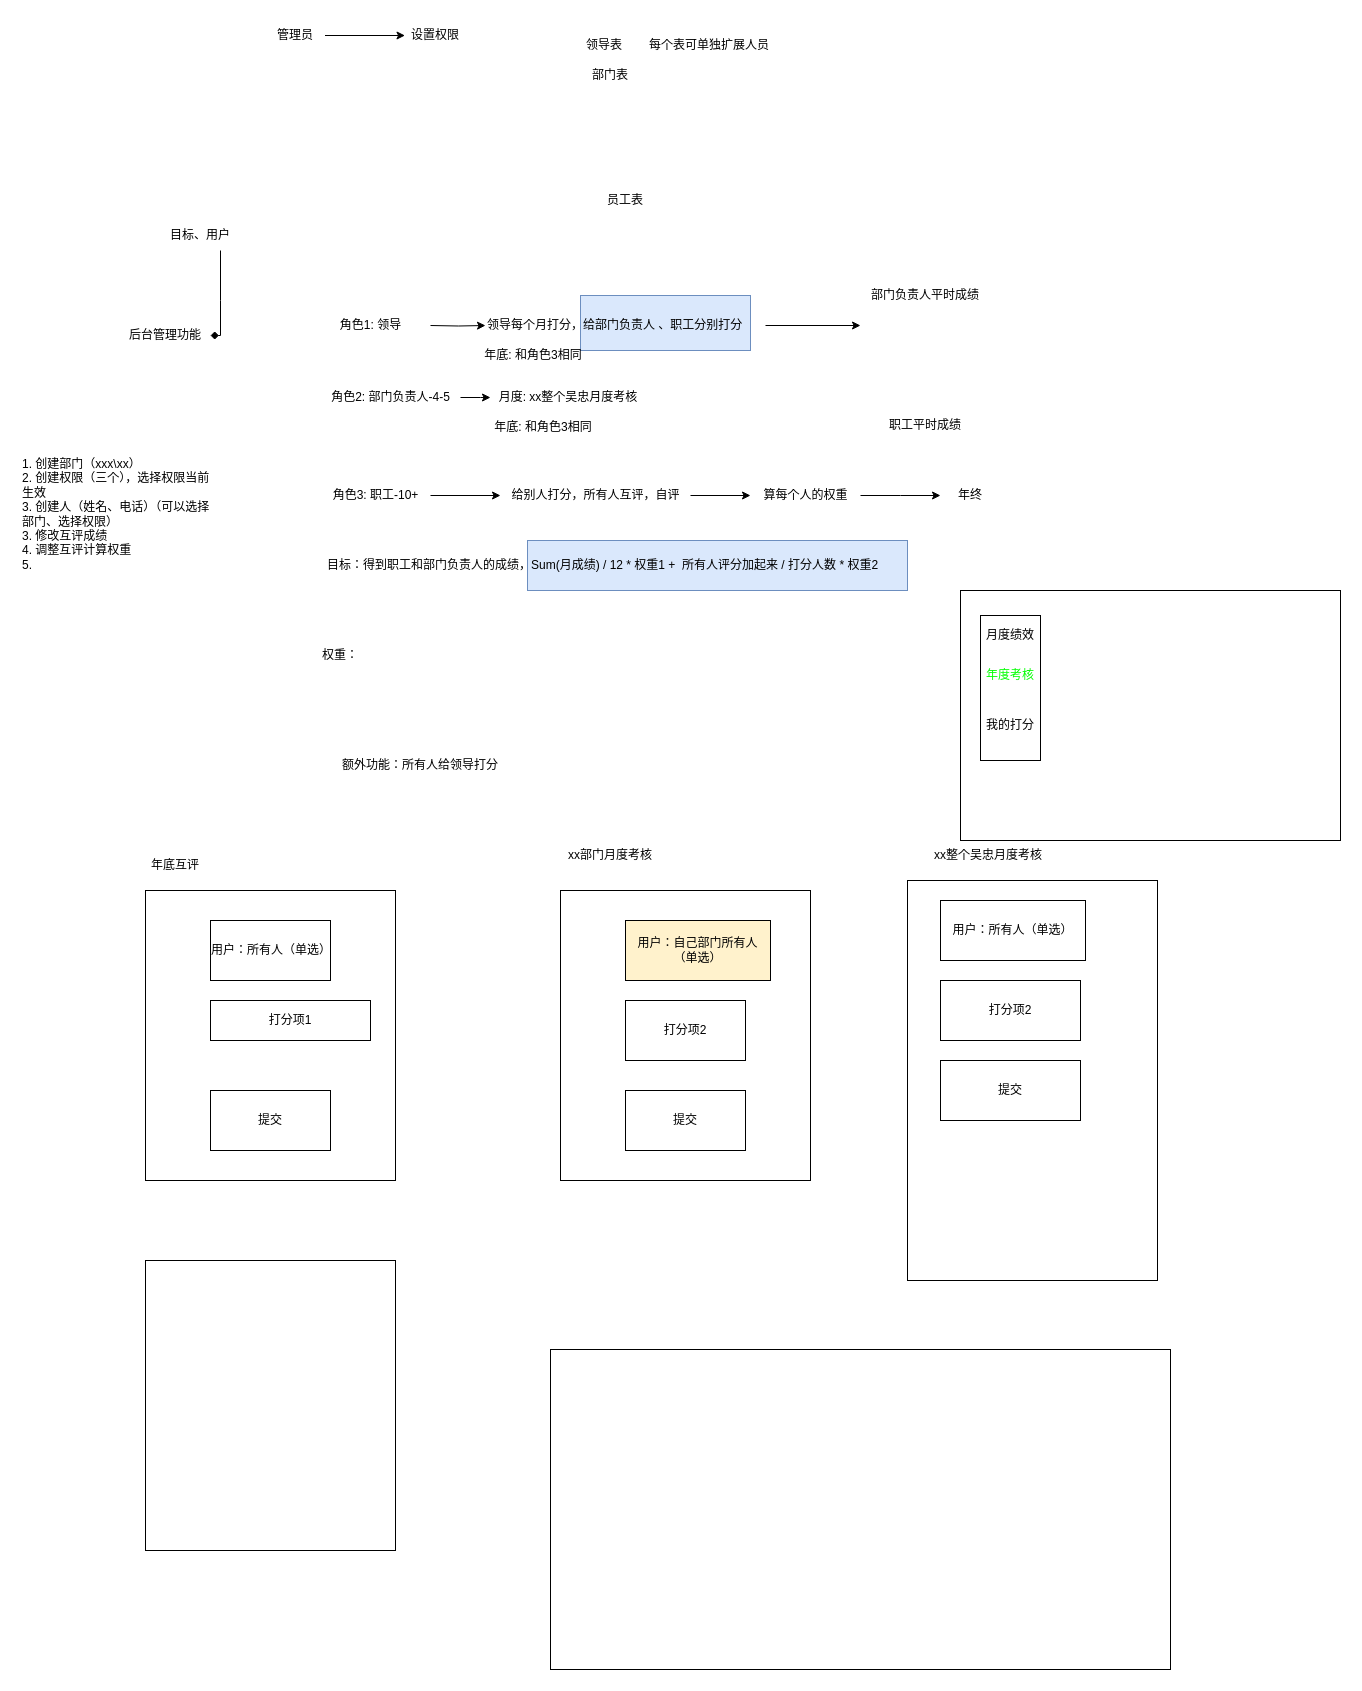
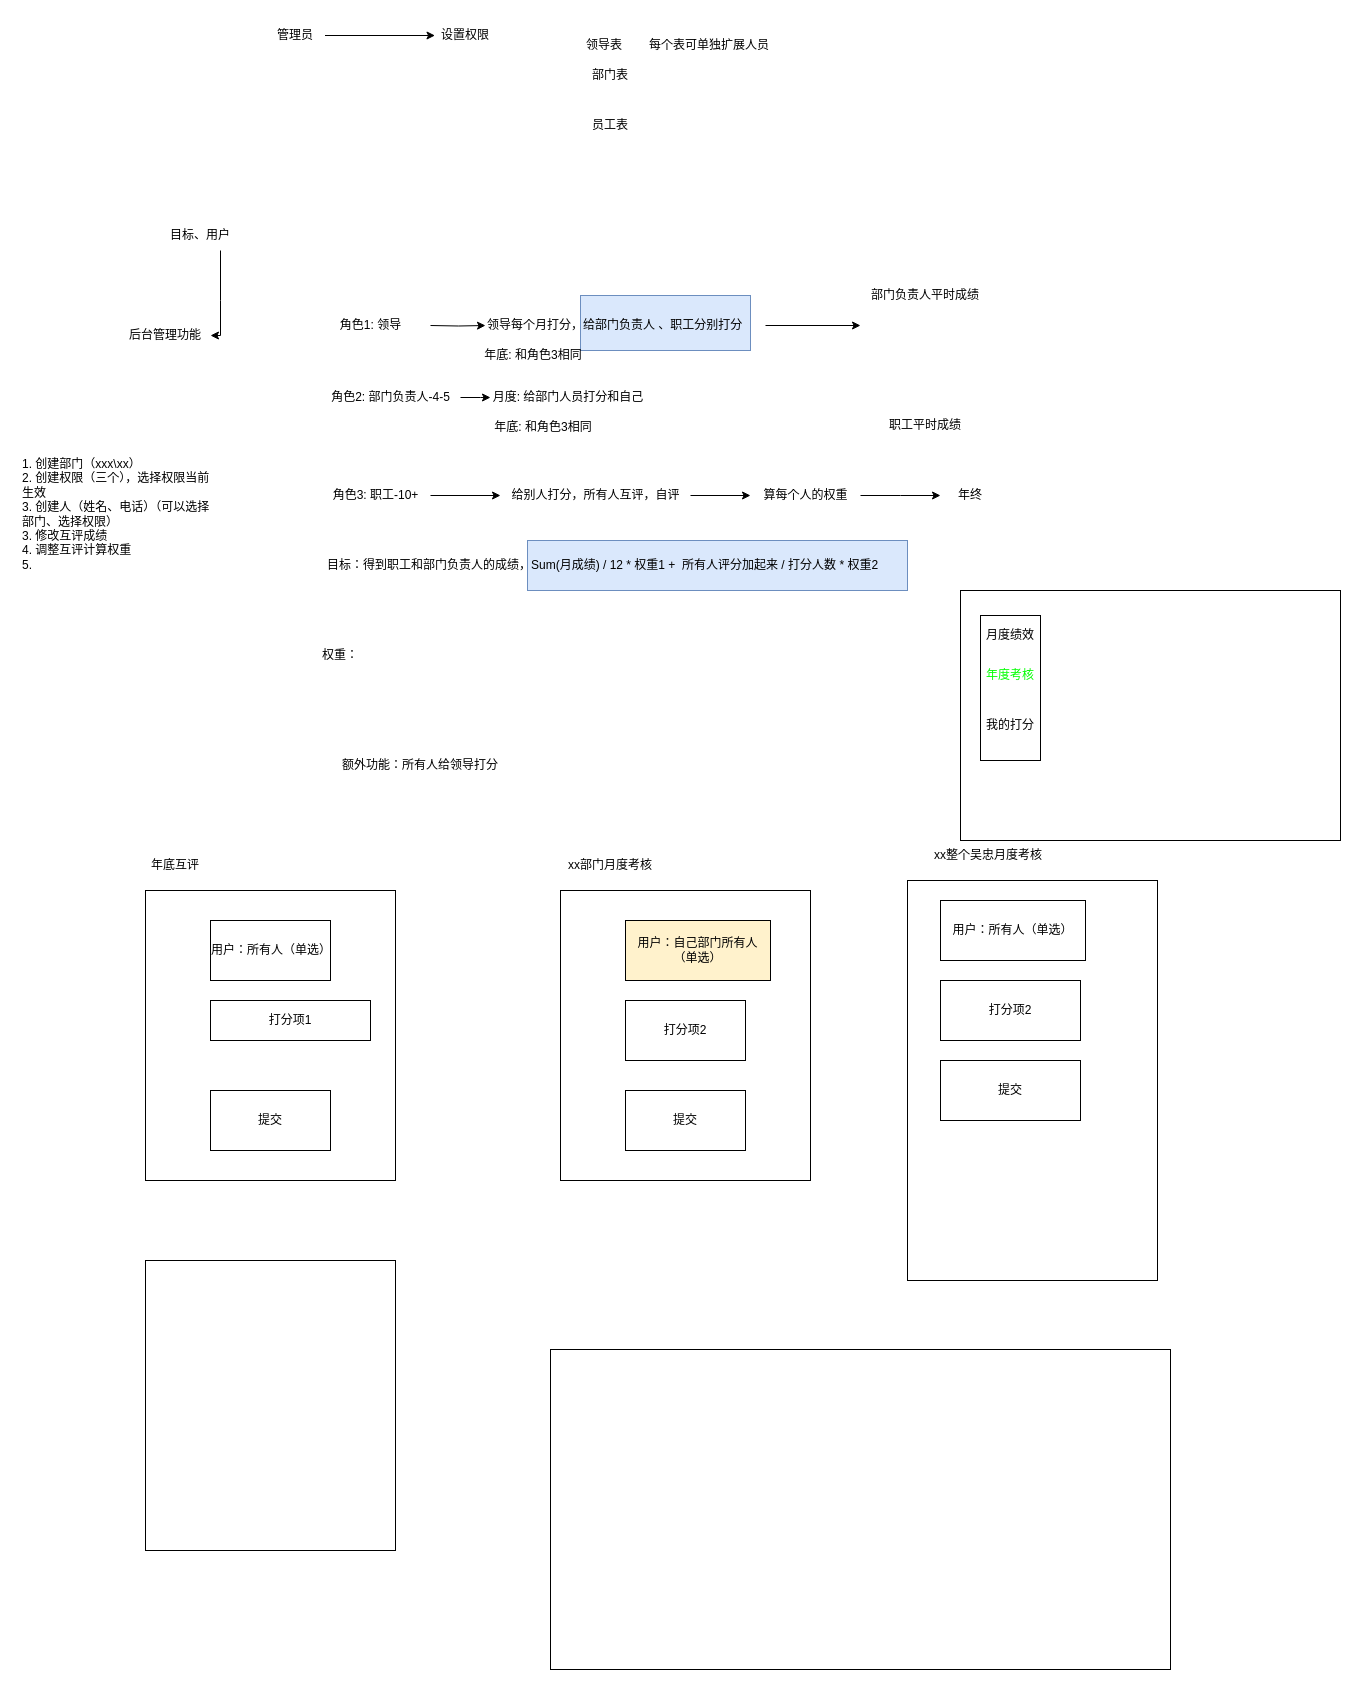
(435, 36) -> (465, 36)
(626, 201) -> (611, 126)
(221, 334) -> (221, 334)
(569, 398) -> (569, 398)
(611, 856) -> (611, 866)
